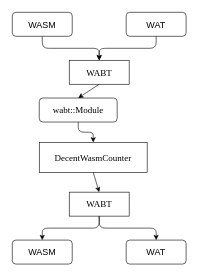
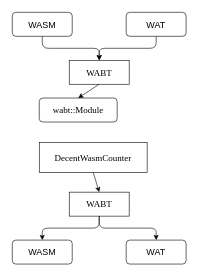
(93, 134) -> none
